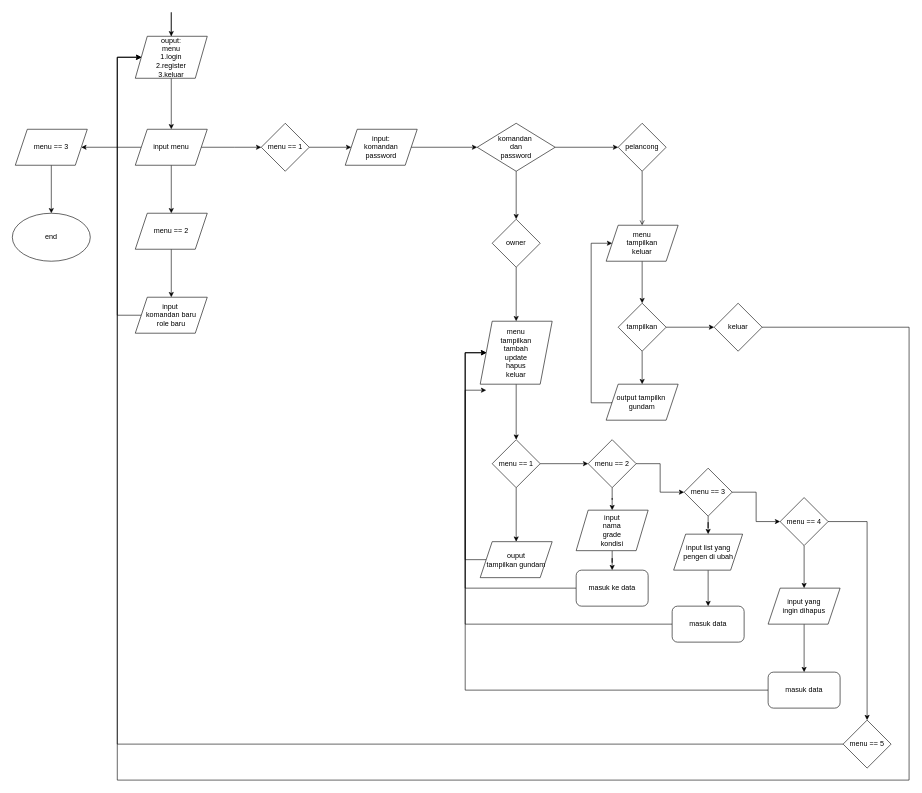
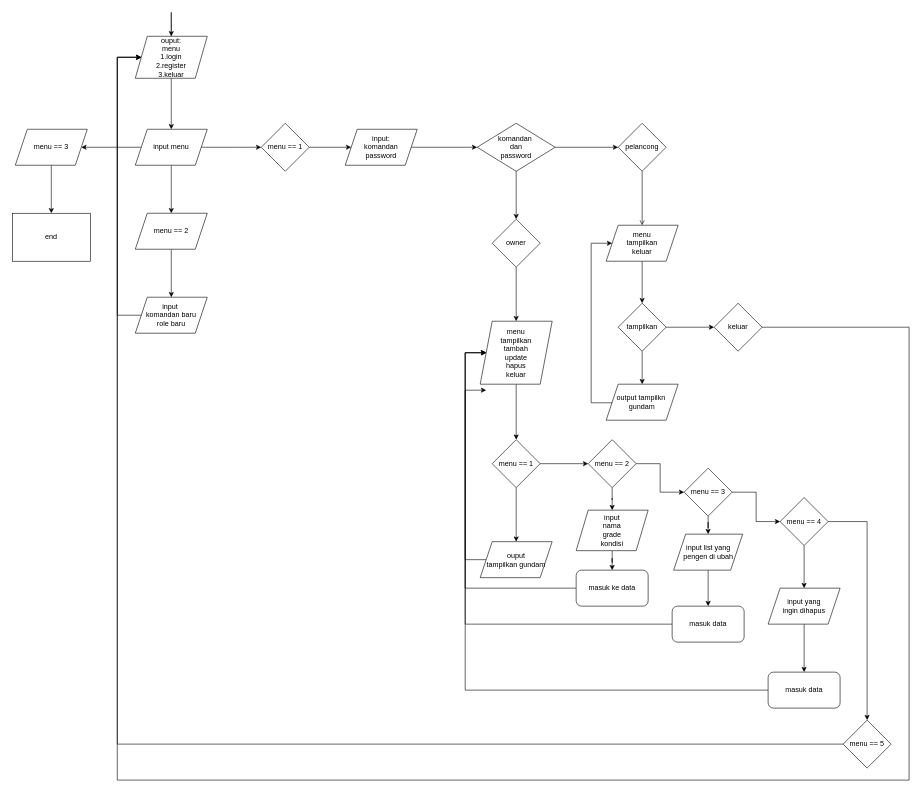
(51, 237) -> (51, 237)
